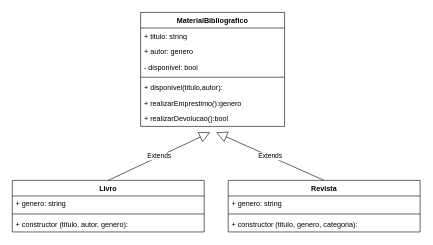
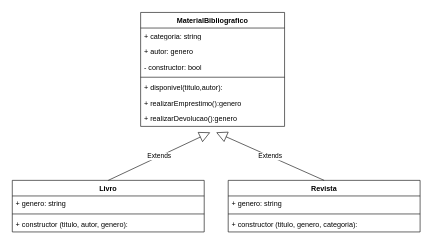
(171, 36) -> (178, 36)
(174, 68) -> (179, 68)
(191, 119) -> (196, 119)
